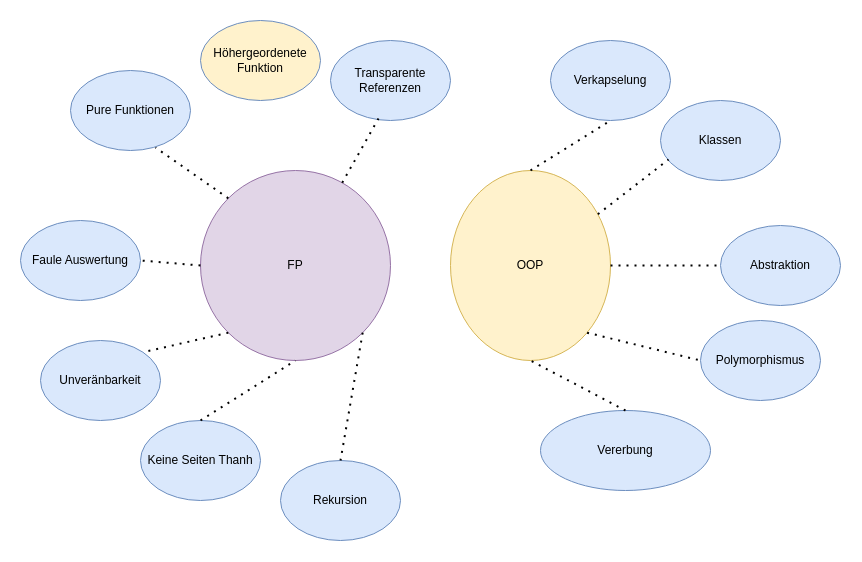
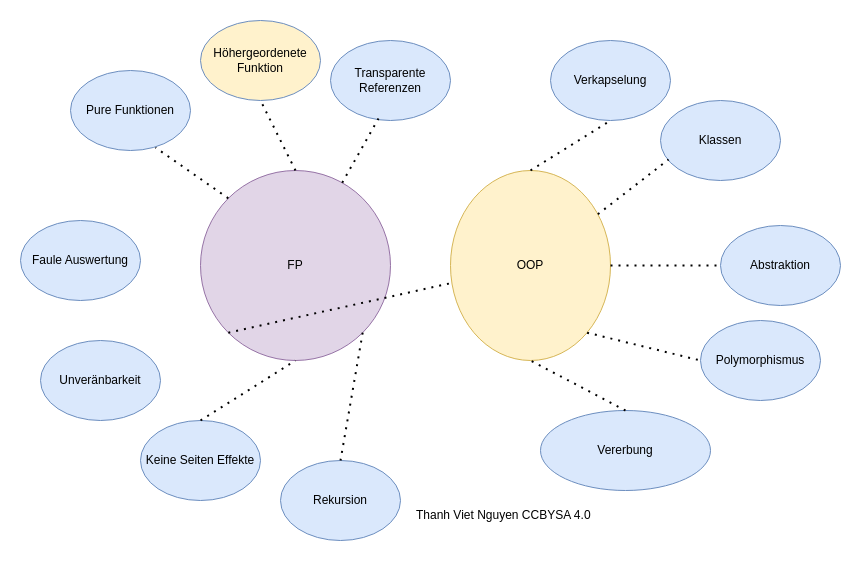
none -> (278, 136)
(171, 263) -> none
(187, 342) -> (339, 308)
(201, 461) -> (201, 461)
none -> (511, 516)
